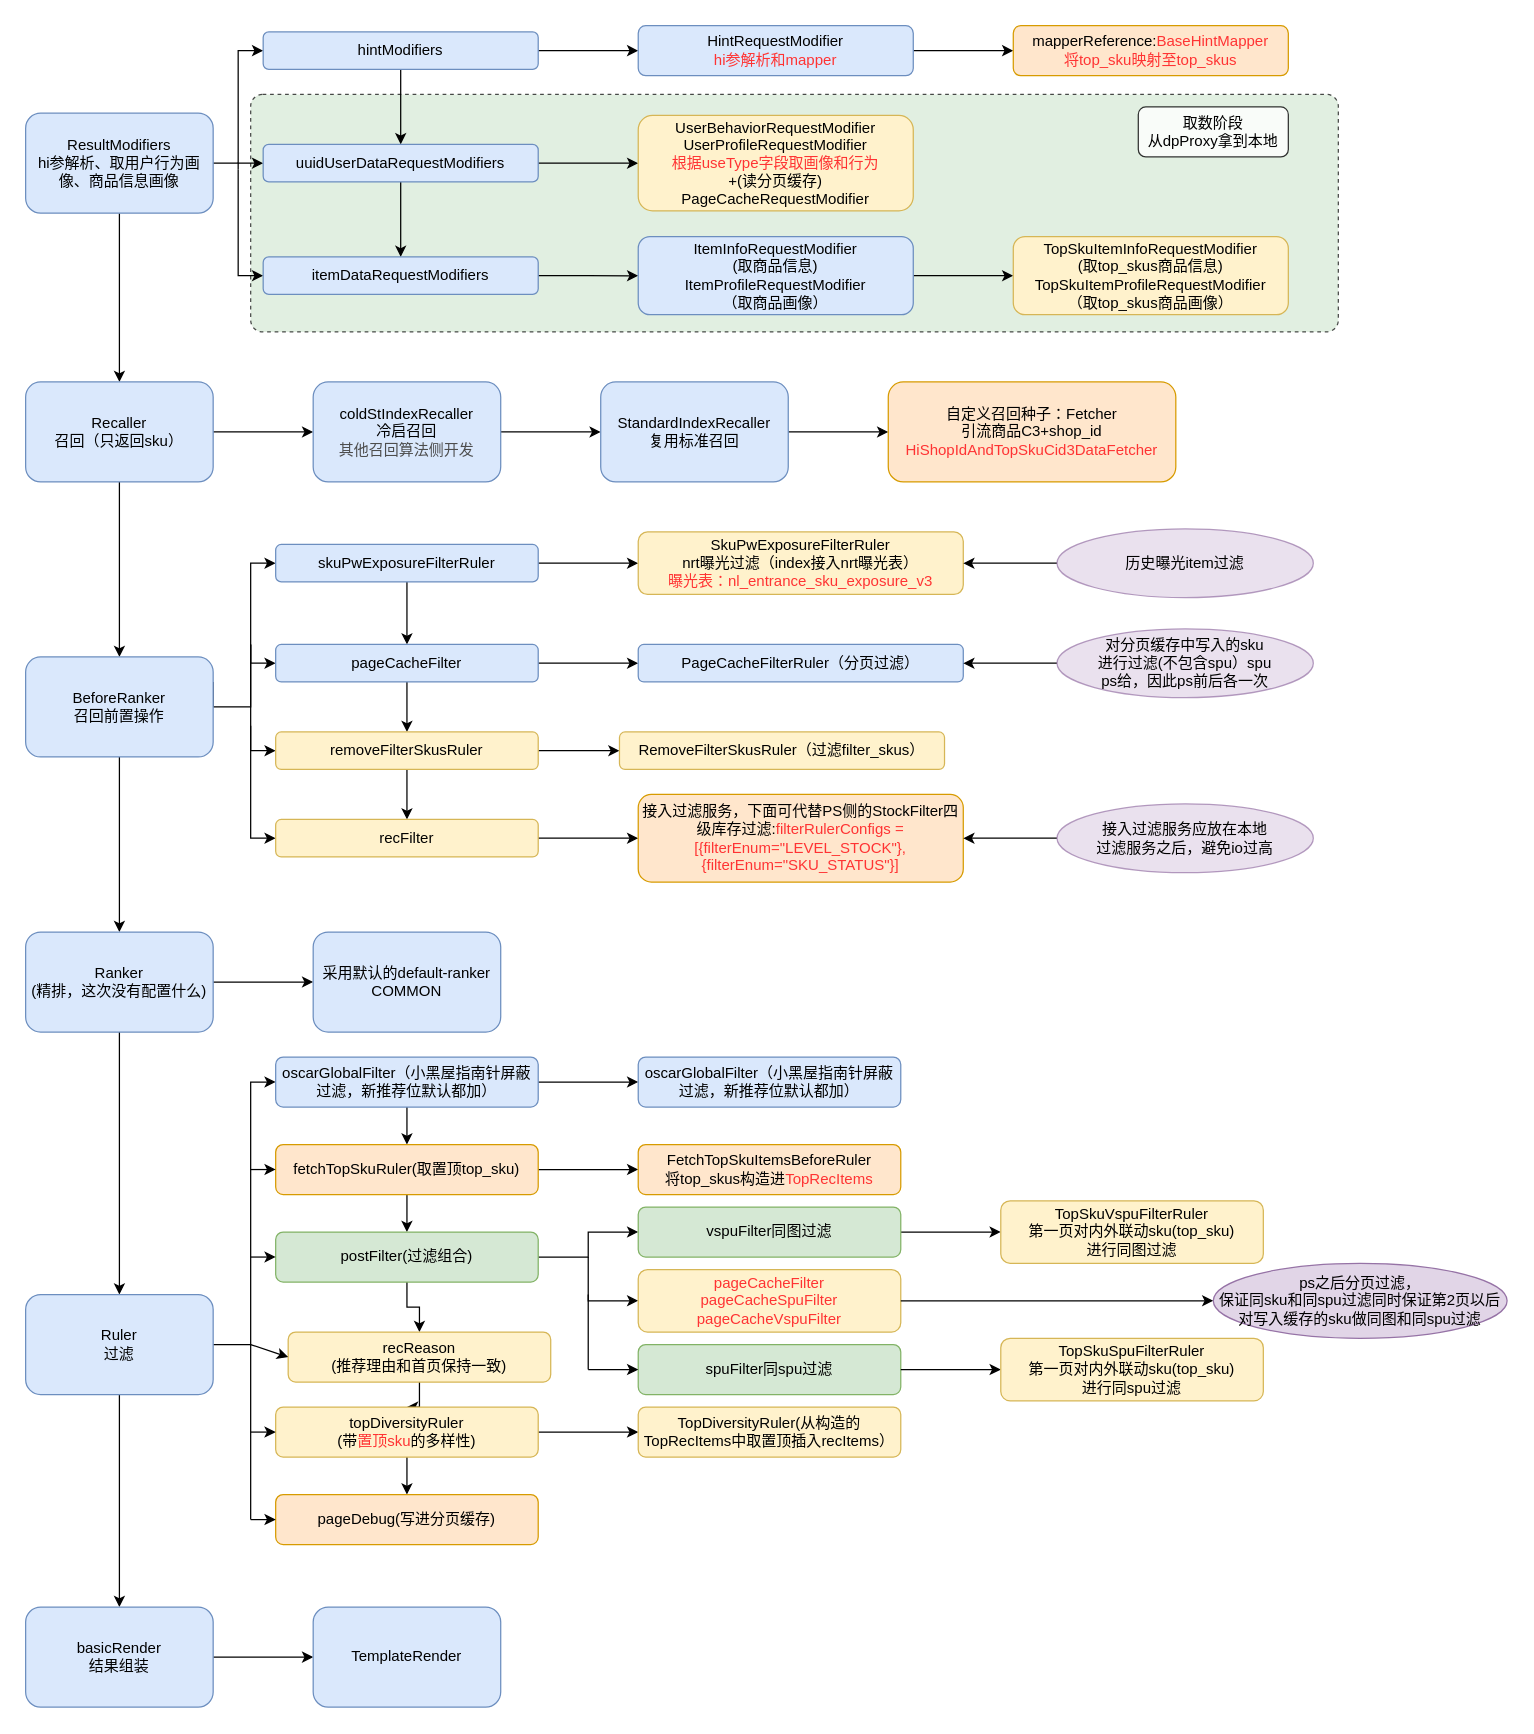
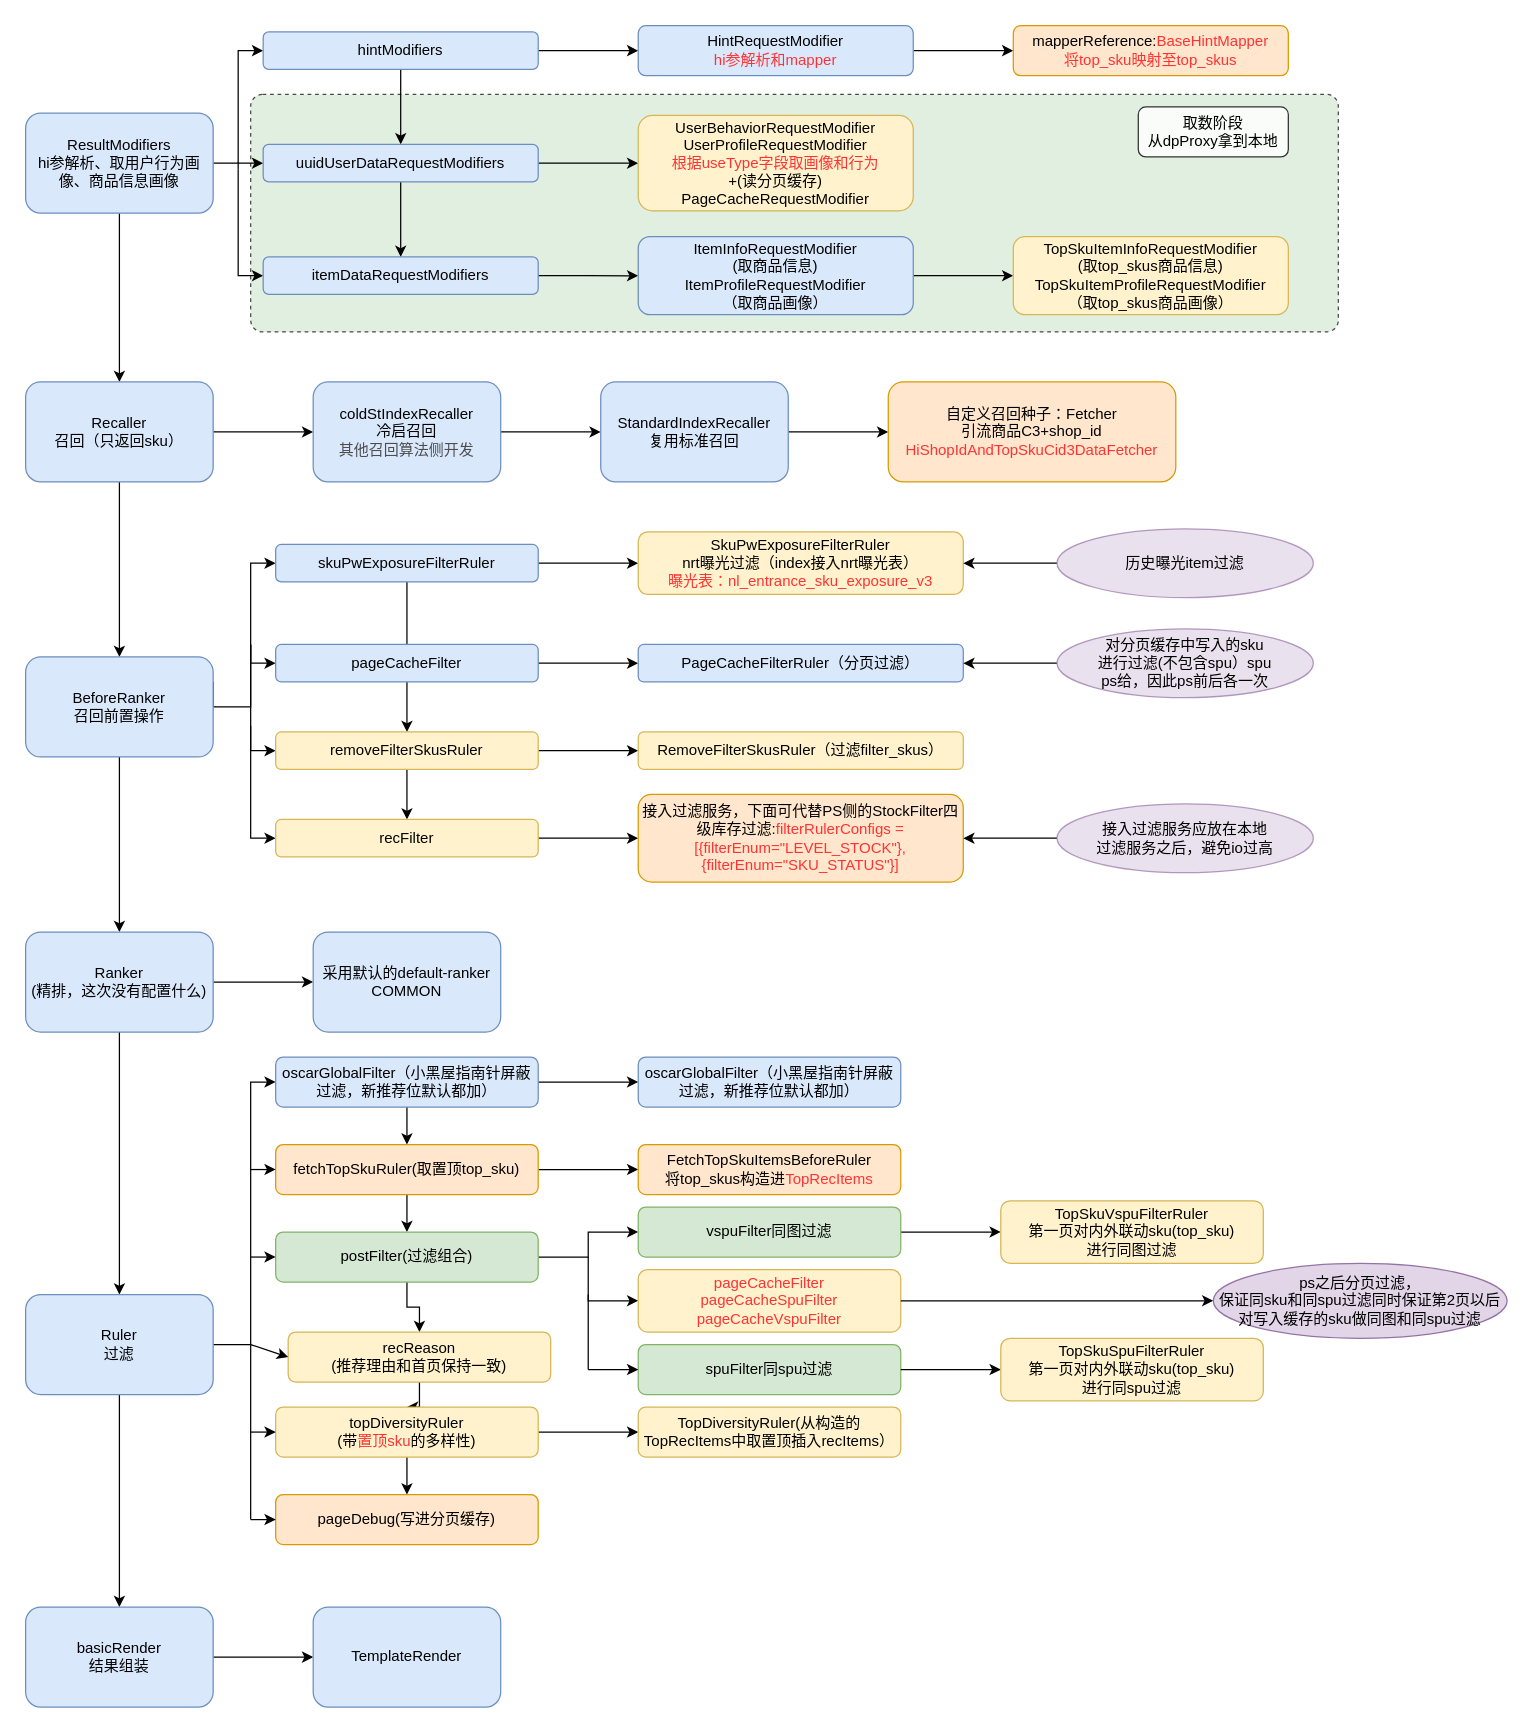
(407, 634) -> (407, 638)
(782, 751) -> (801, 751)
